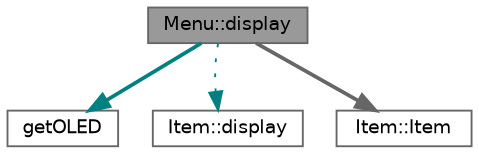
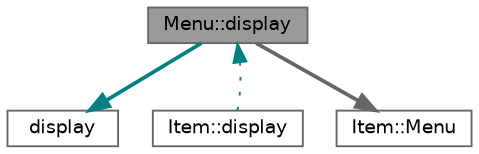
(215, 68) -> (240, 87)
(63, 128) -> (63, 128)
(404, 128) -> (404, 128)
